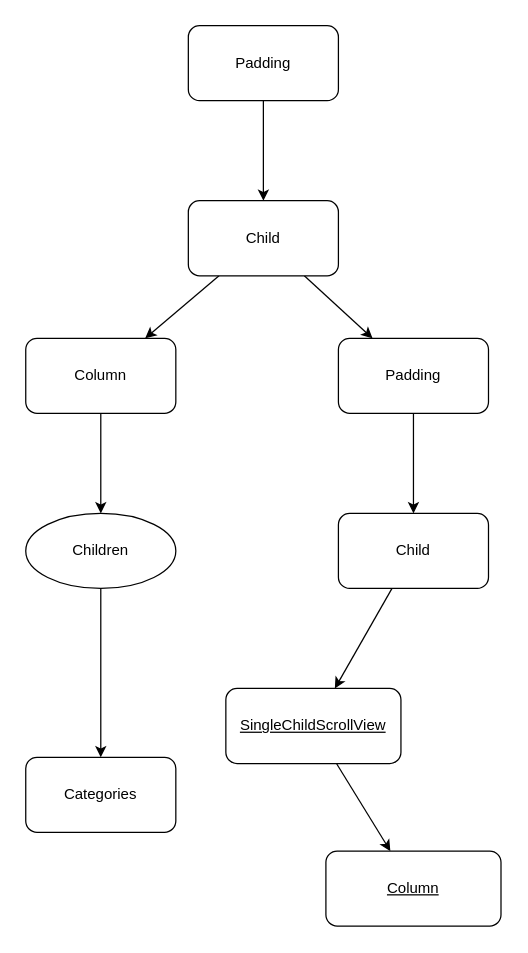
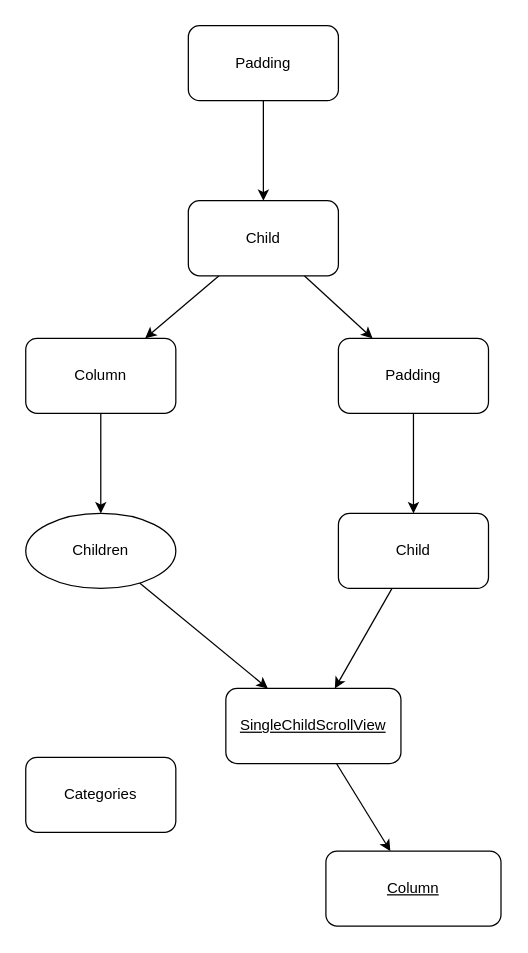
(101, 669) -> (200, 633)
